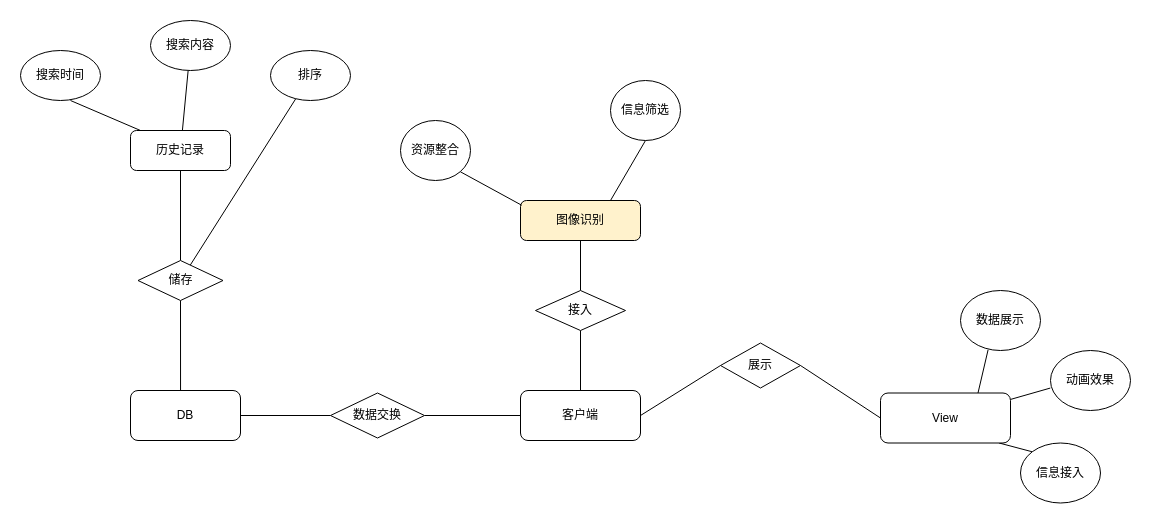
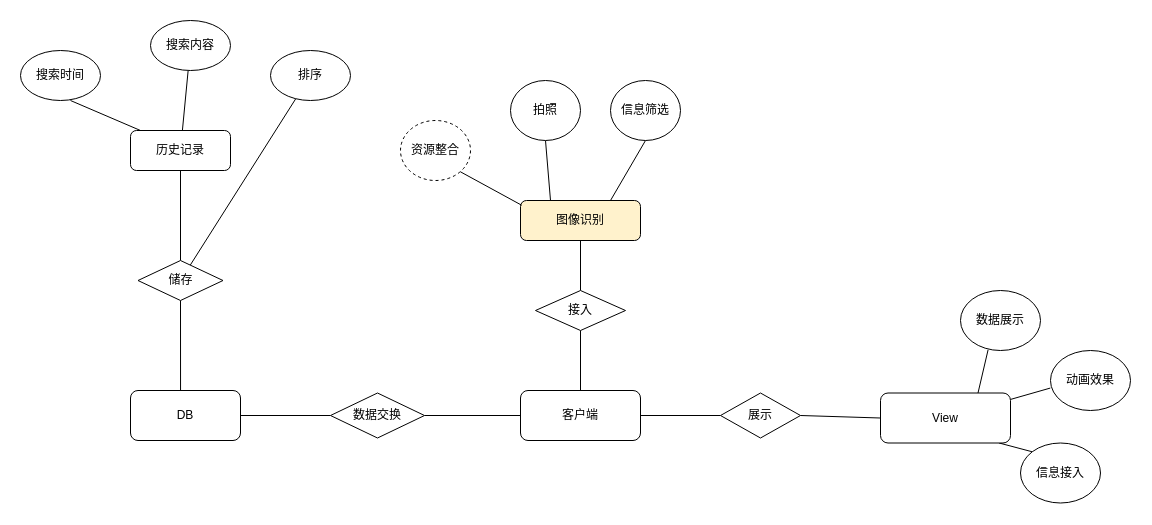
none -> (546, 111)
(436, 151) -> (436, 151)
none -> (548, 171)
(761, 366) -> (761, 416)
